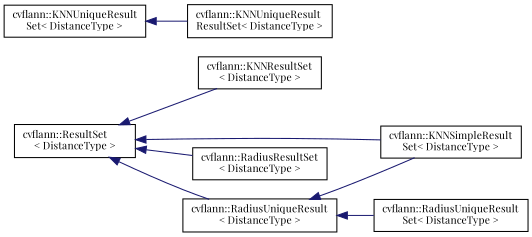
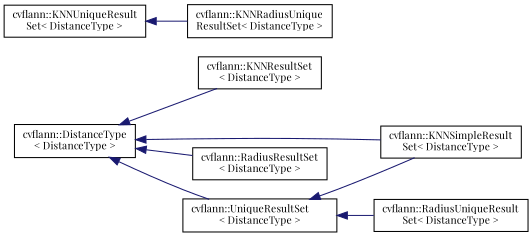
(260, 21) -> (260, 21)
(75, 141) -> (75, 141)
(260, 215) -> (260, 215)
